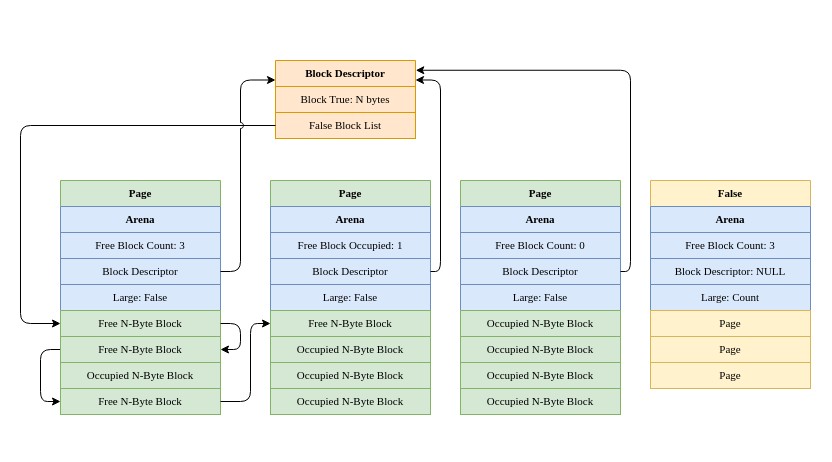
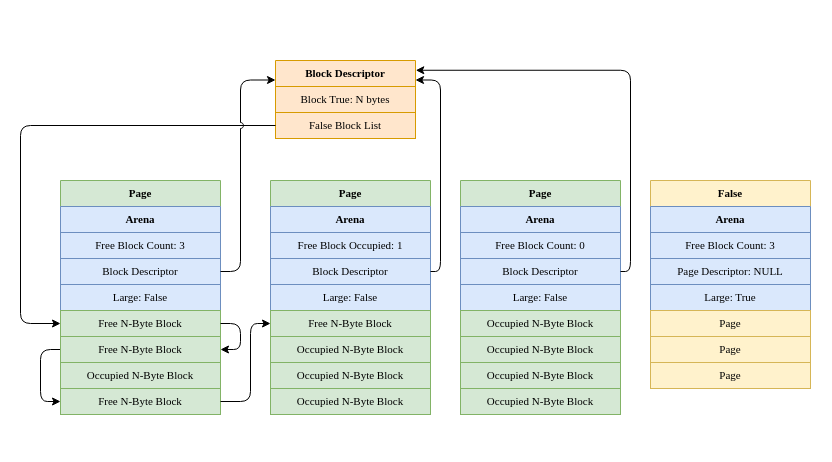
(730, 271) -> (730, 271)
(730, 297) -> (730, 297)
